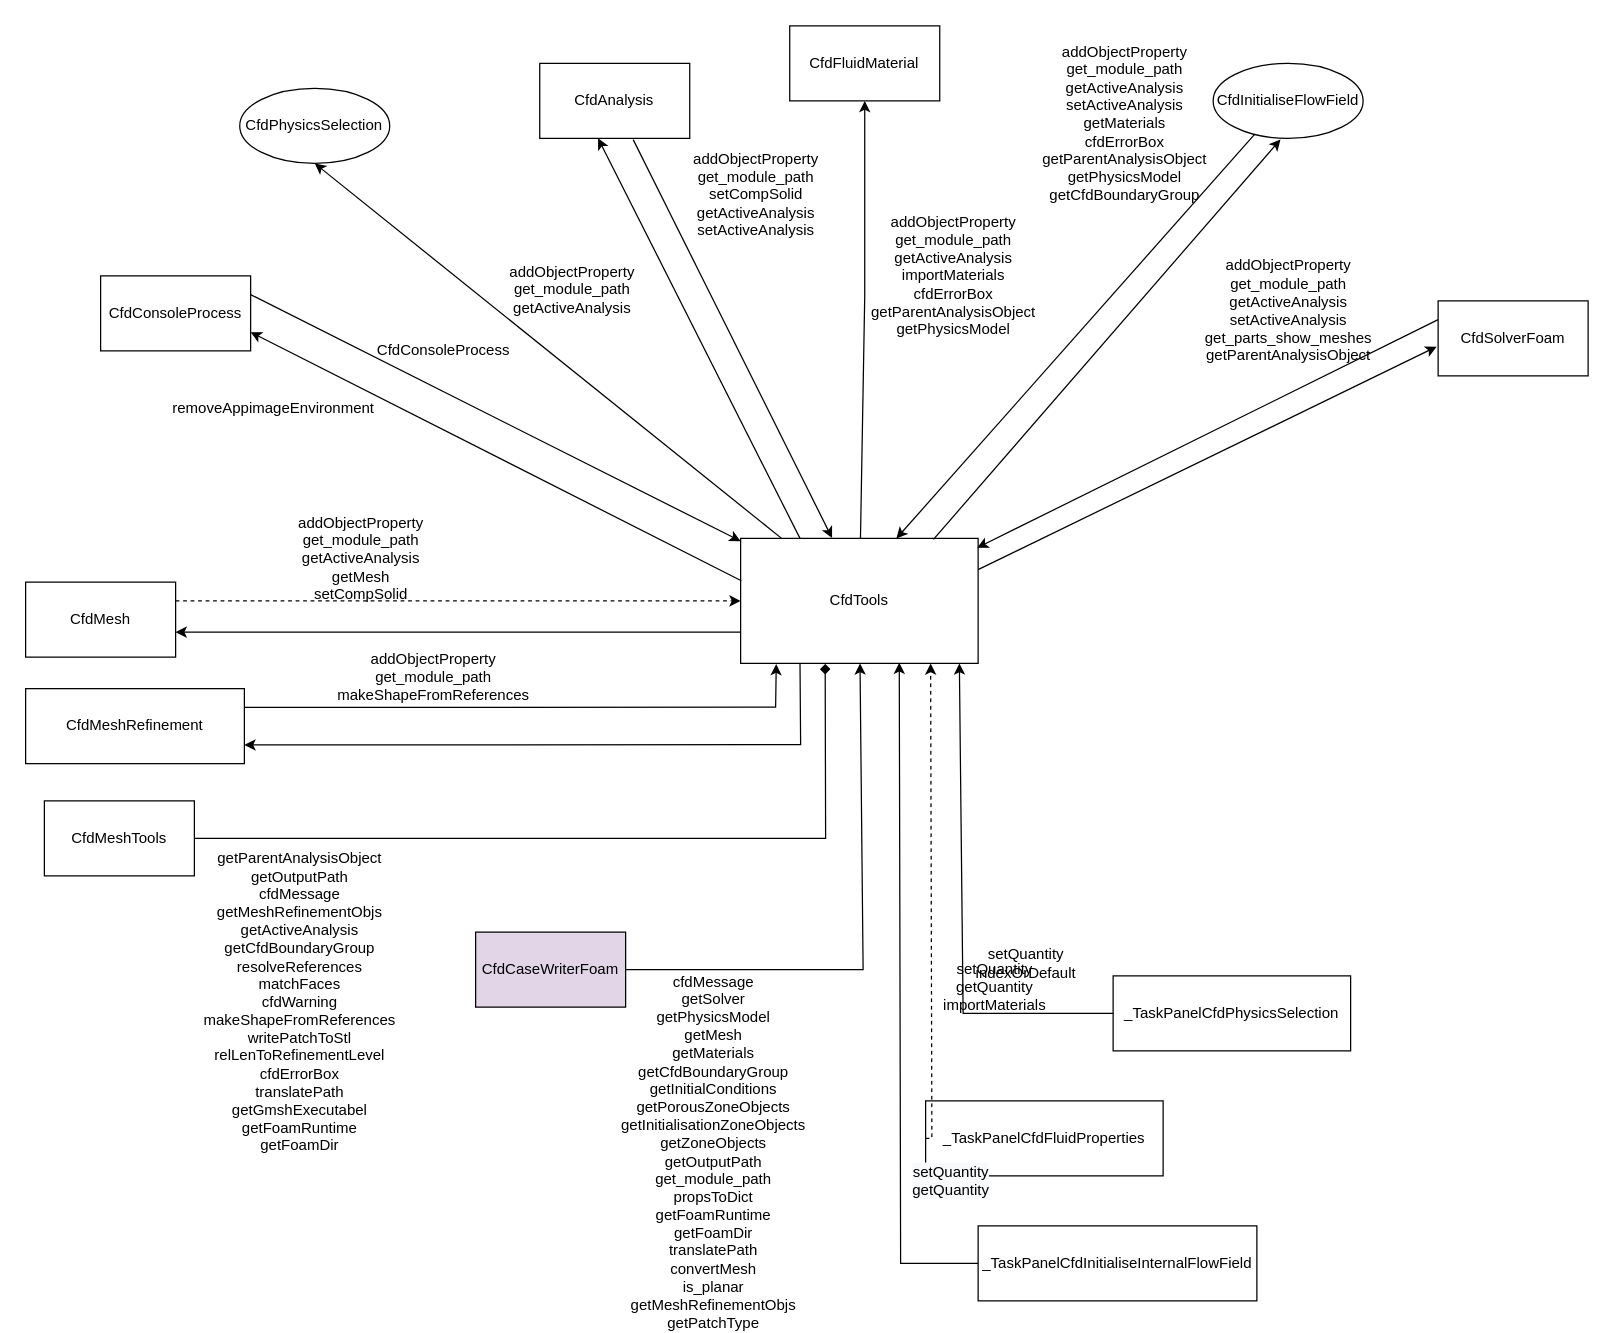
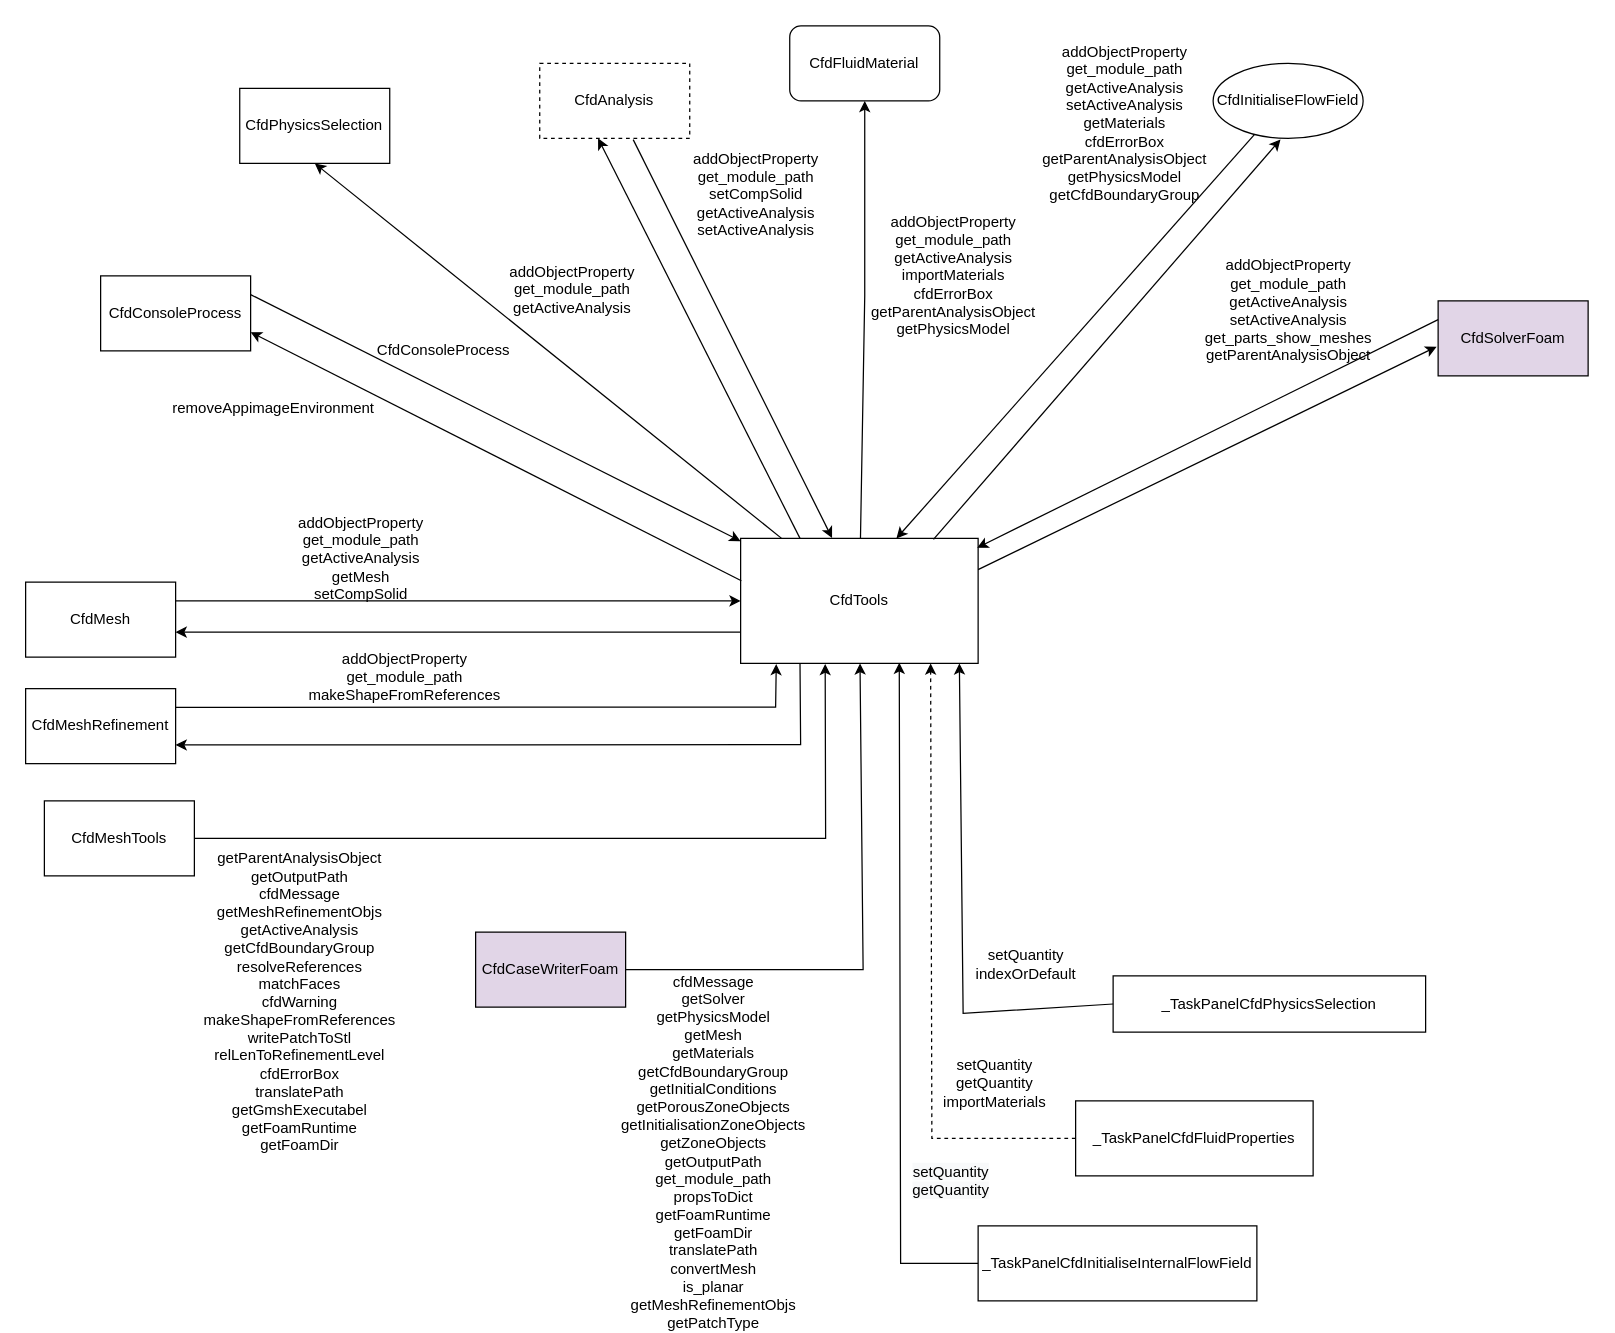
(865, 63) -> (865, 63)
(615, 101) -> (615, 101)
(315, 126) -> (315, 126)
(1513, 338) -> (1513, 338)
(454, 601) -> (454, 601)
(825, 674) -> (825, 674)
(135, 726) -> (101, 726)
(1232, 1013) -> (1269, 1004)
(1044, 1138) -> (1194, 1138)
